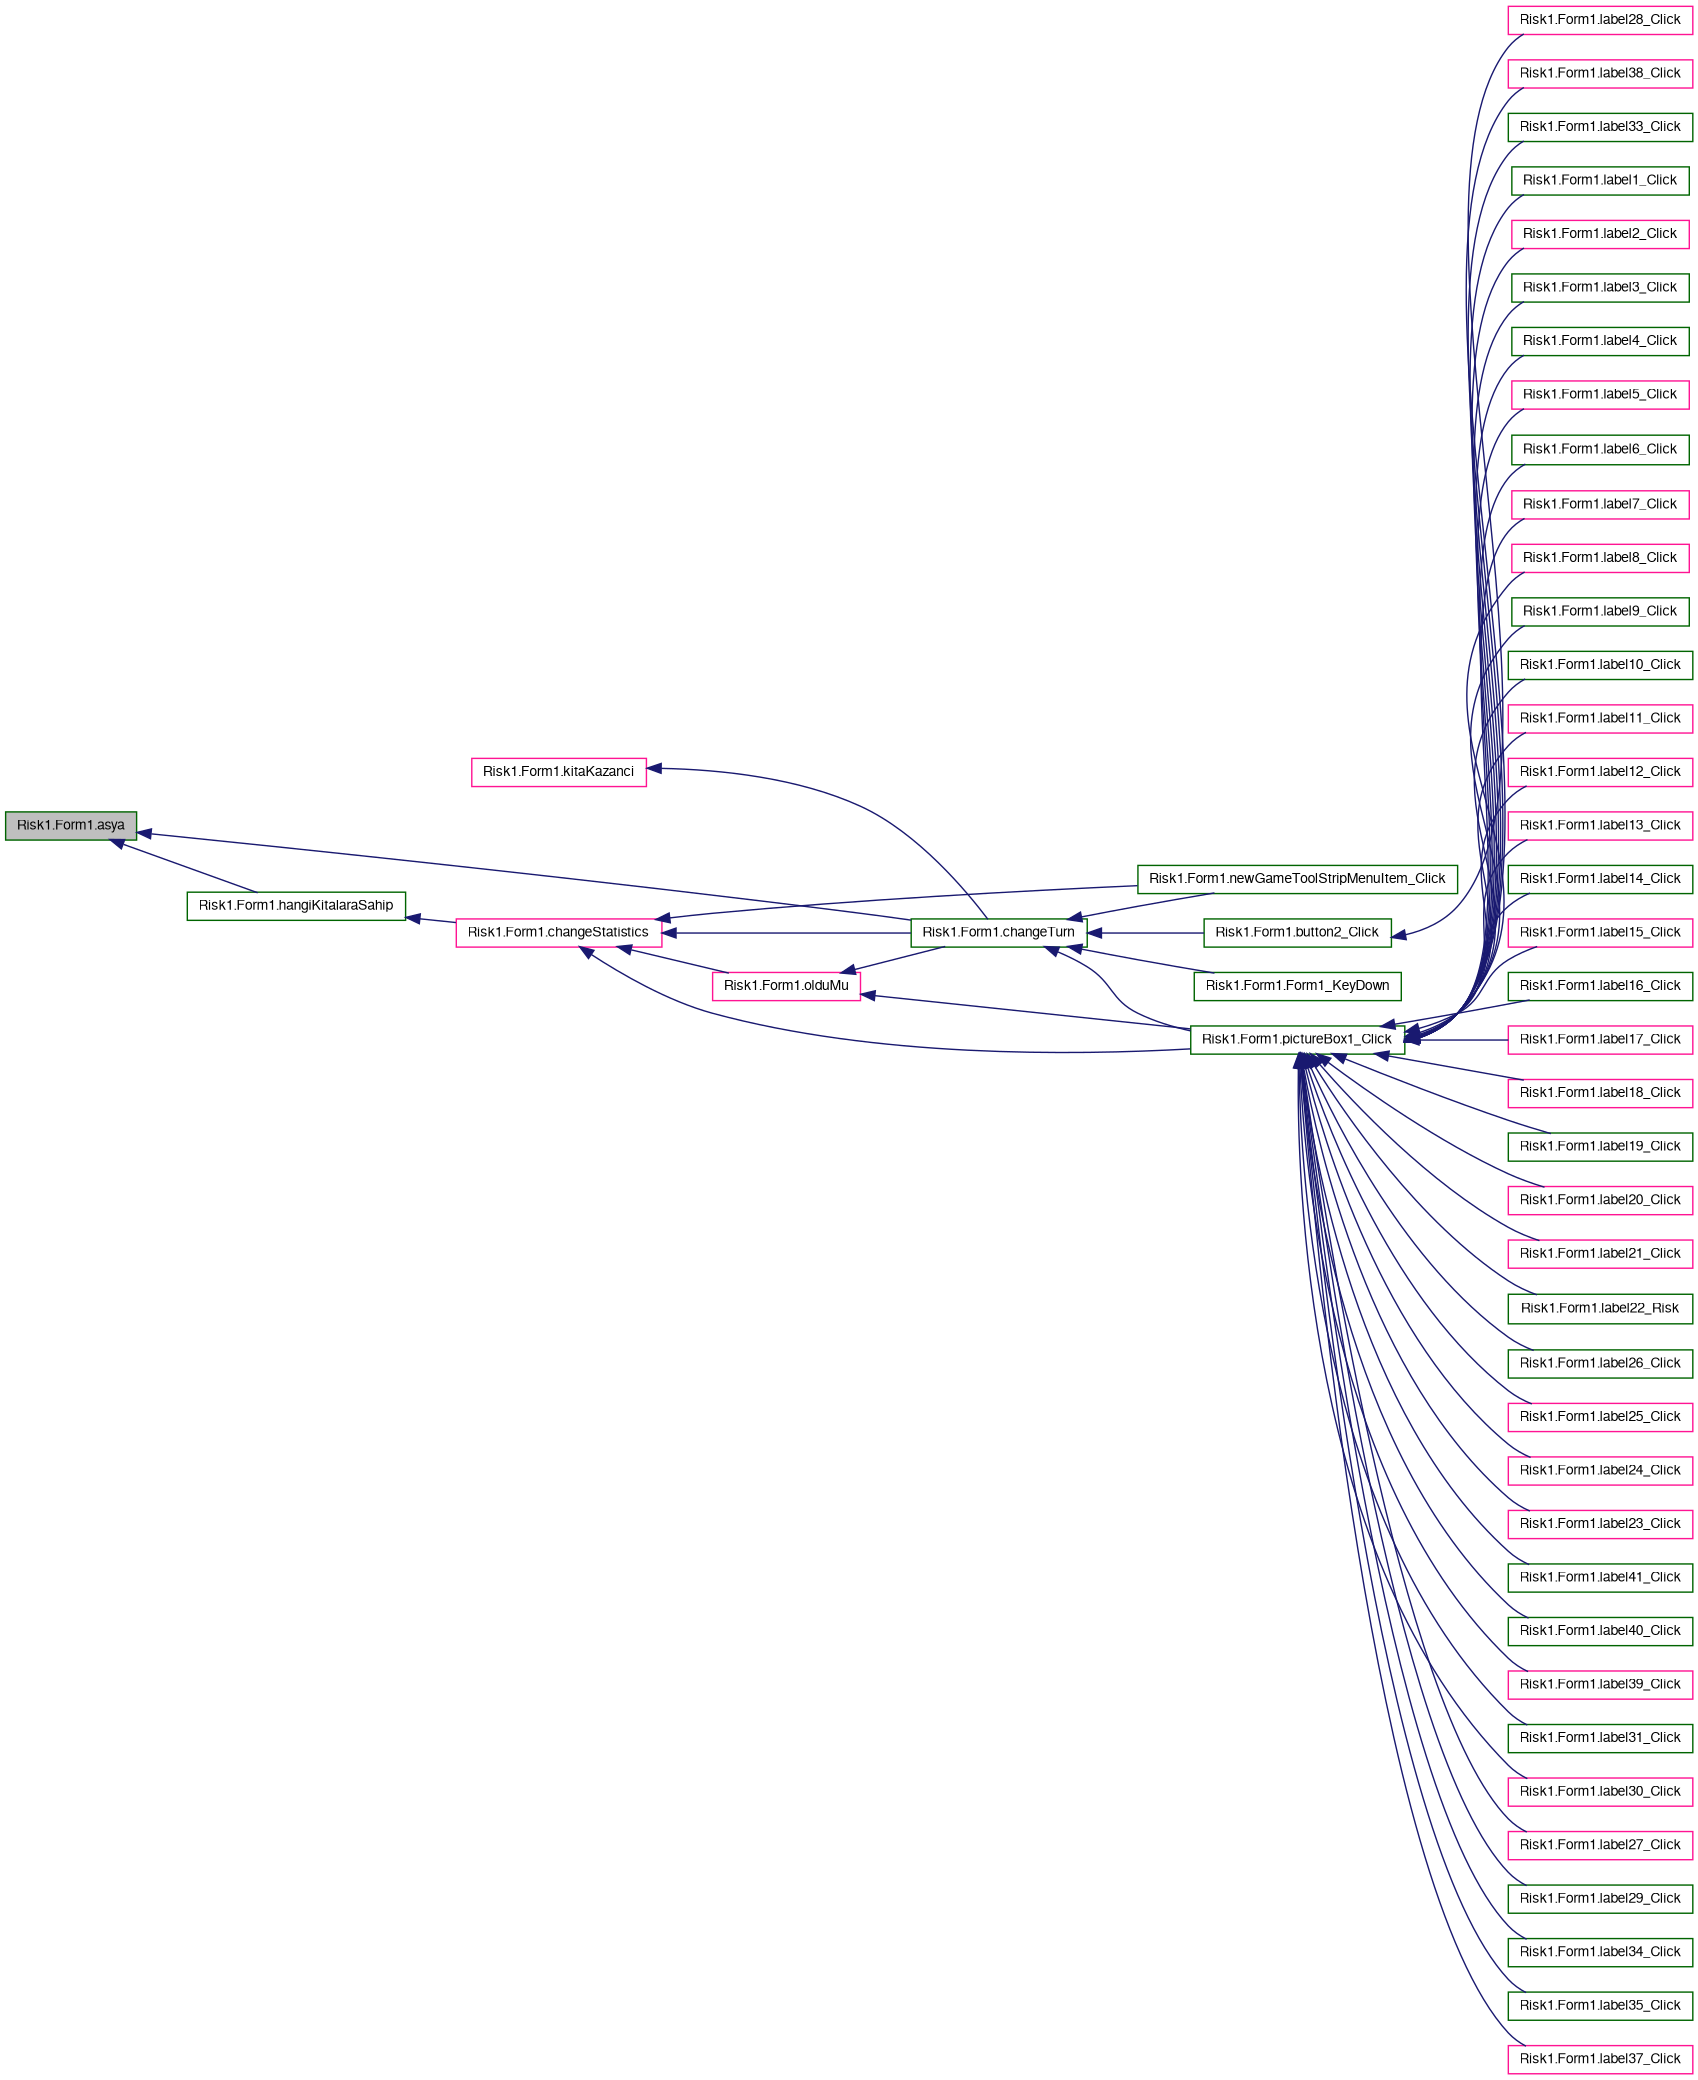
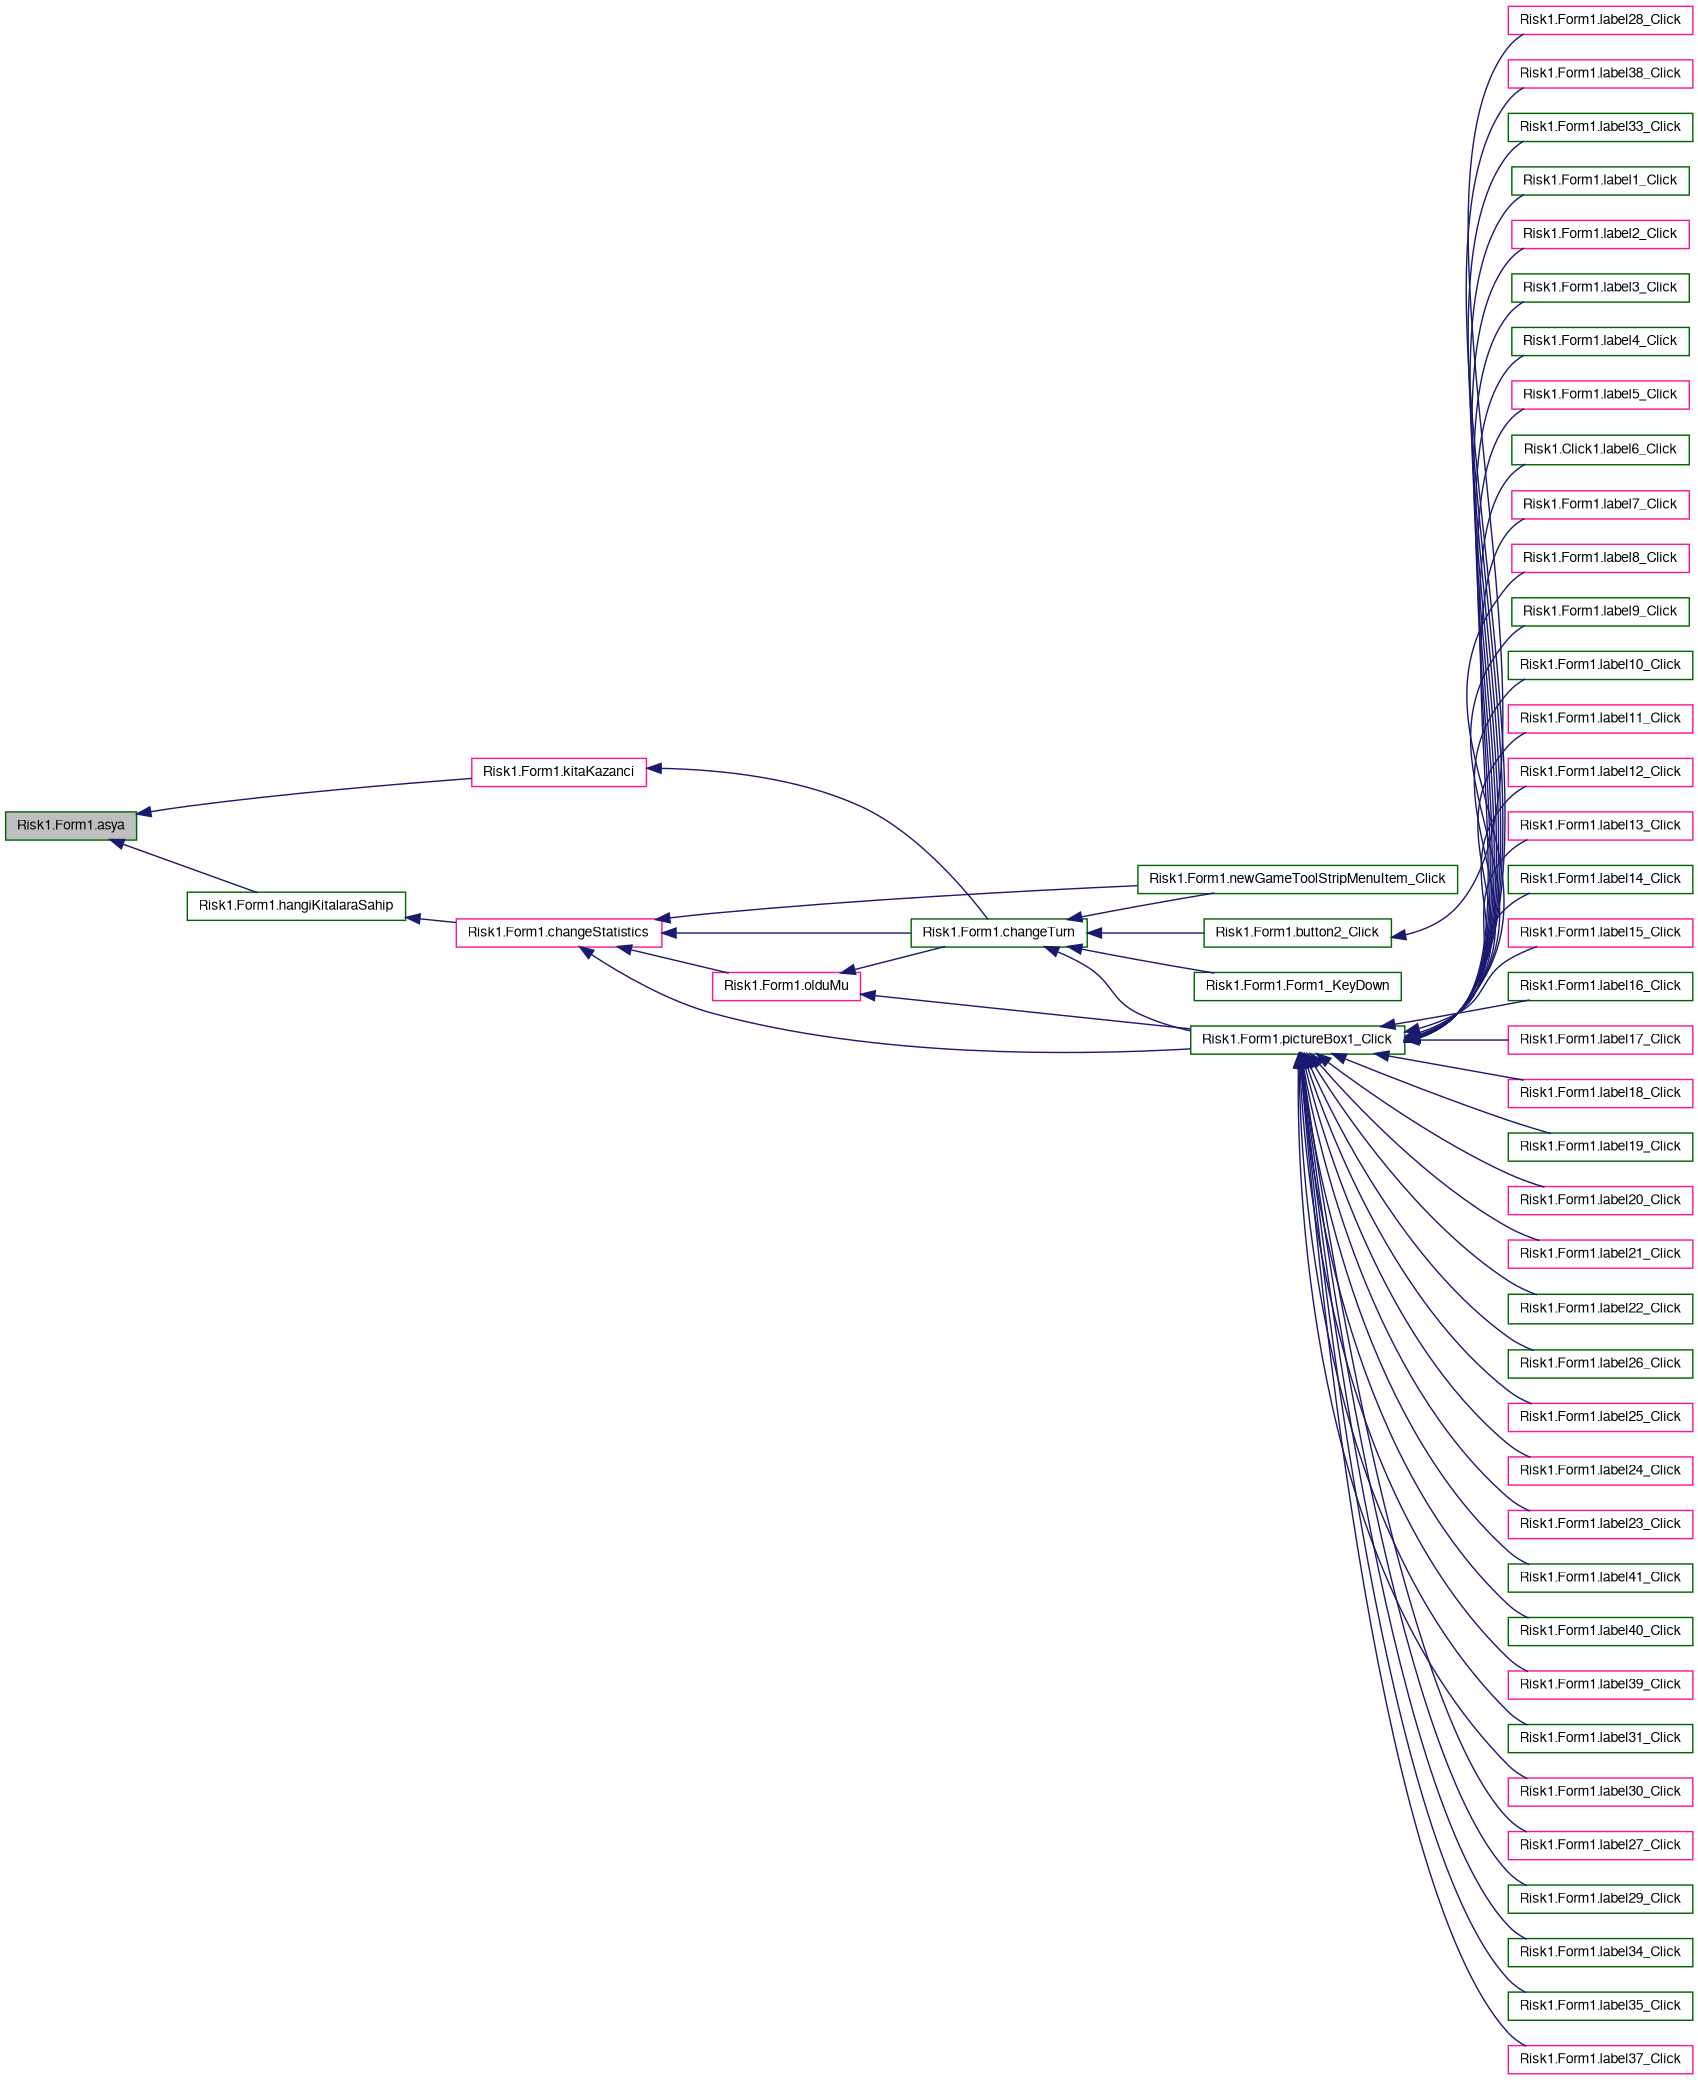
(1601, 450) -> (1601, 450)
(532, 874) -> (311, 792)
(1601, 1309) -> (1601, 1309)
